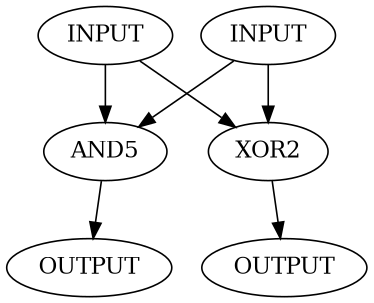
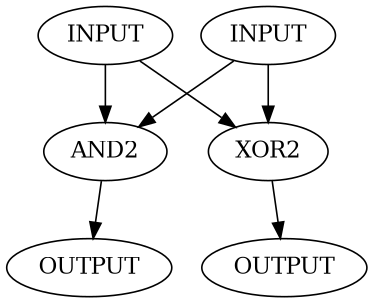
(105, 152) -> (105, 152)
